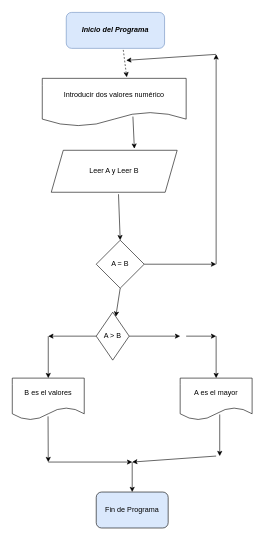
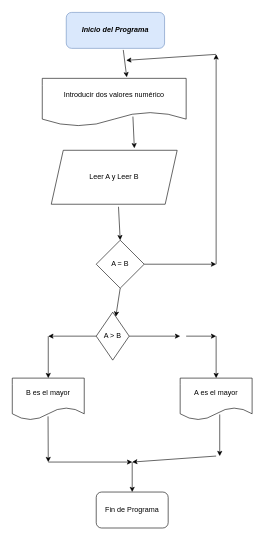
(125, 61) -> (125, 61)
(114, 171) -> (114, 177)
(48, 393) -> (48, 393)
(132, 510) -> (132, 510)
